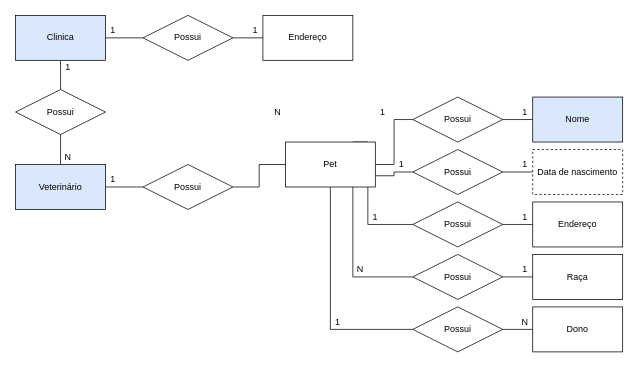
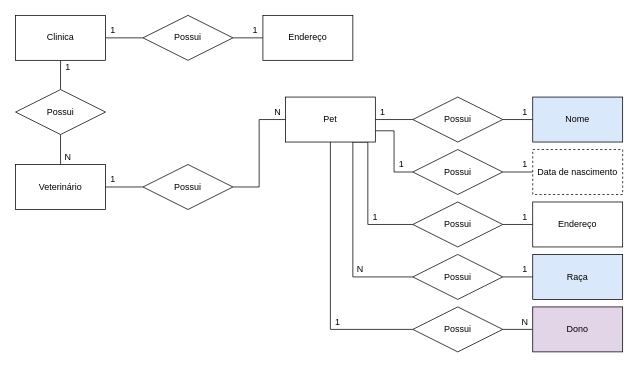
(60, 38) -> (60, 38)
(330, 165) -> (330, 120)
(60, 187) -> (60, 187)
(578, 277) -> (578, 277)
(578, 330) -> (578, 330)
